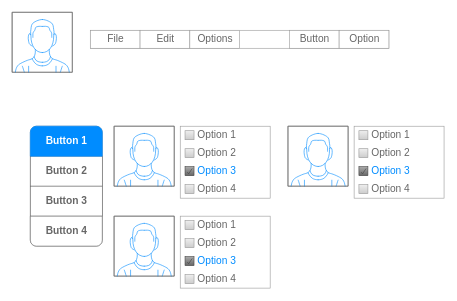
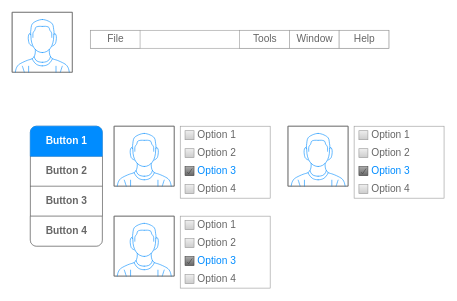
(165, 39) -> none
(215, 39) -> none
none -> (265, 39)
(315, 39) -> (315, 39)
(365, 39) -> (365, 39)
